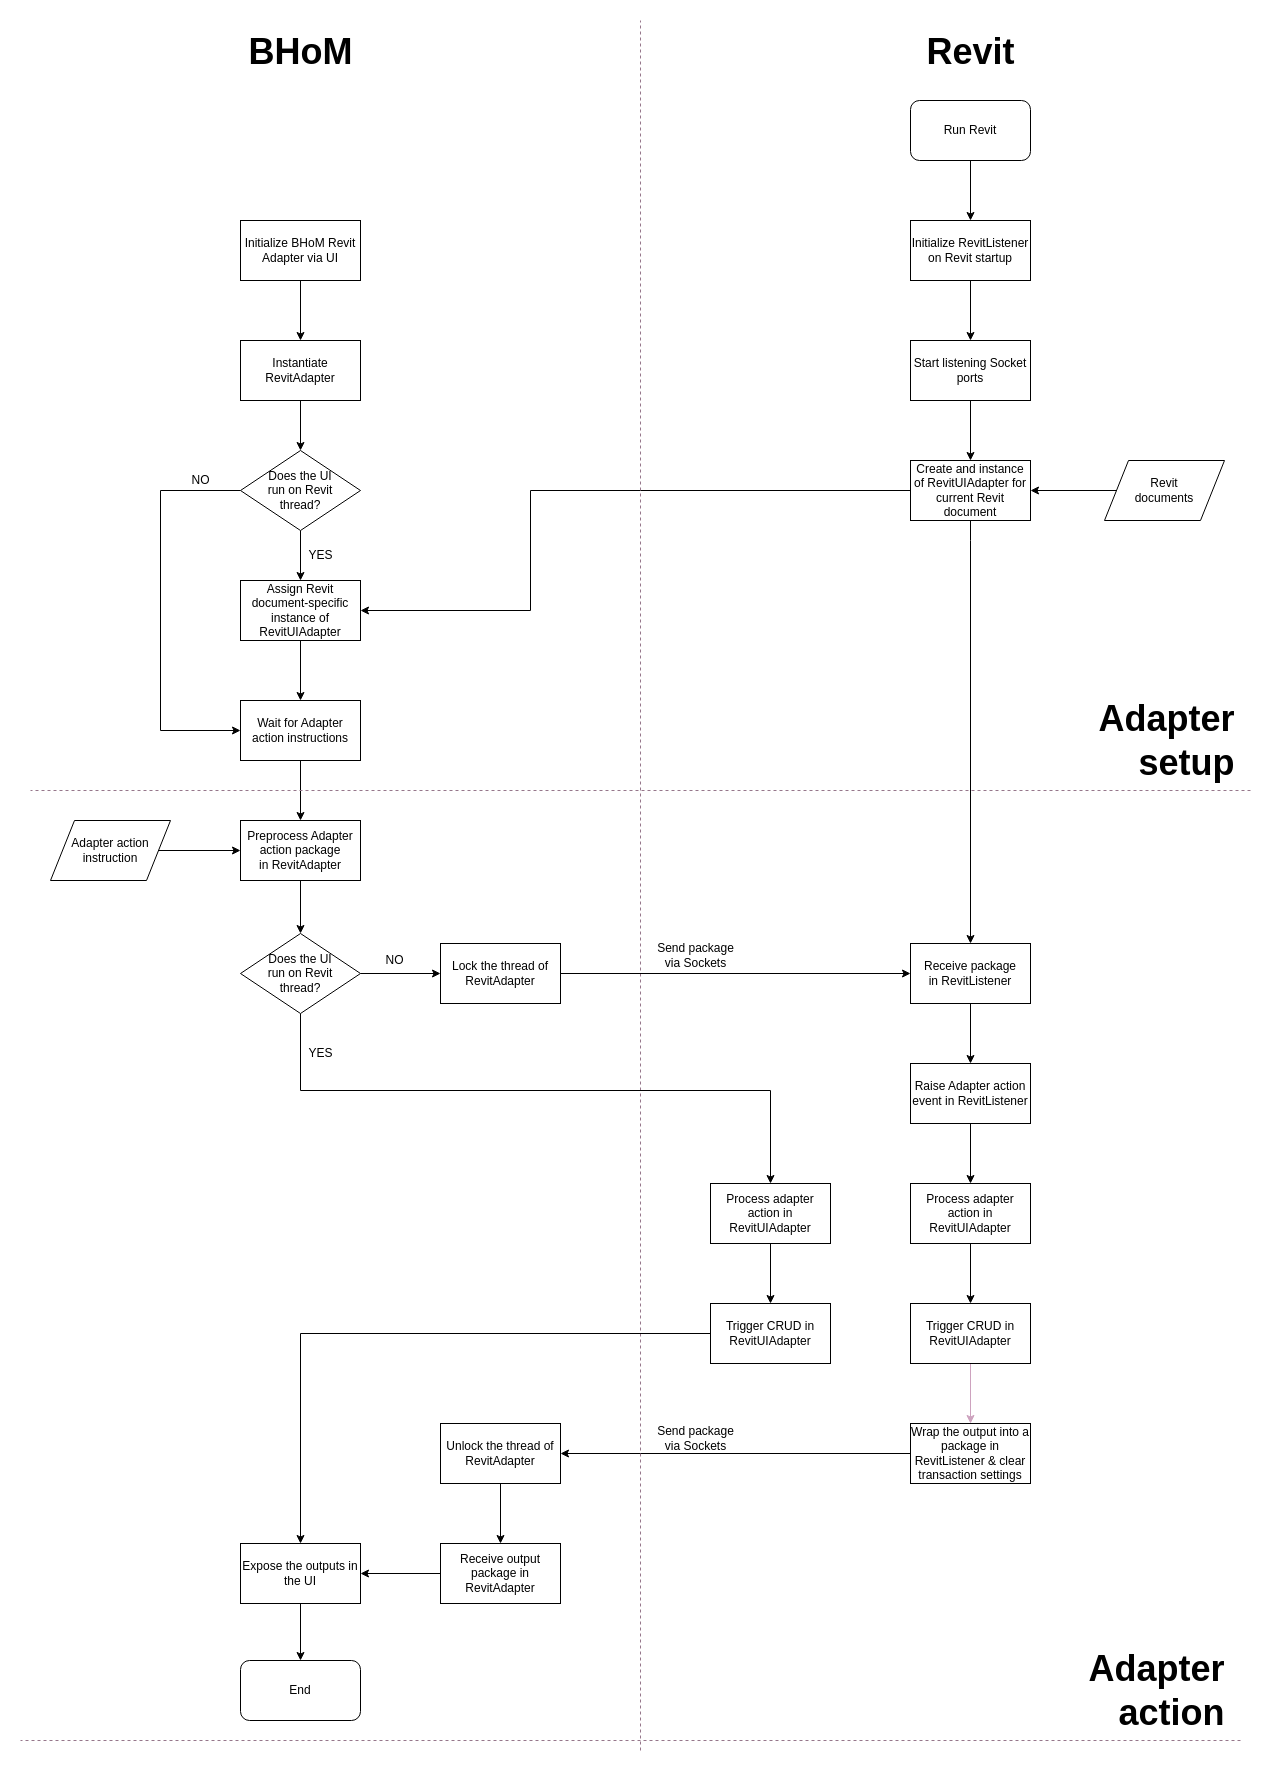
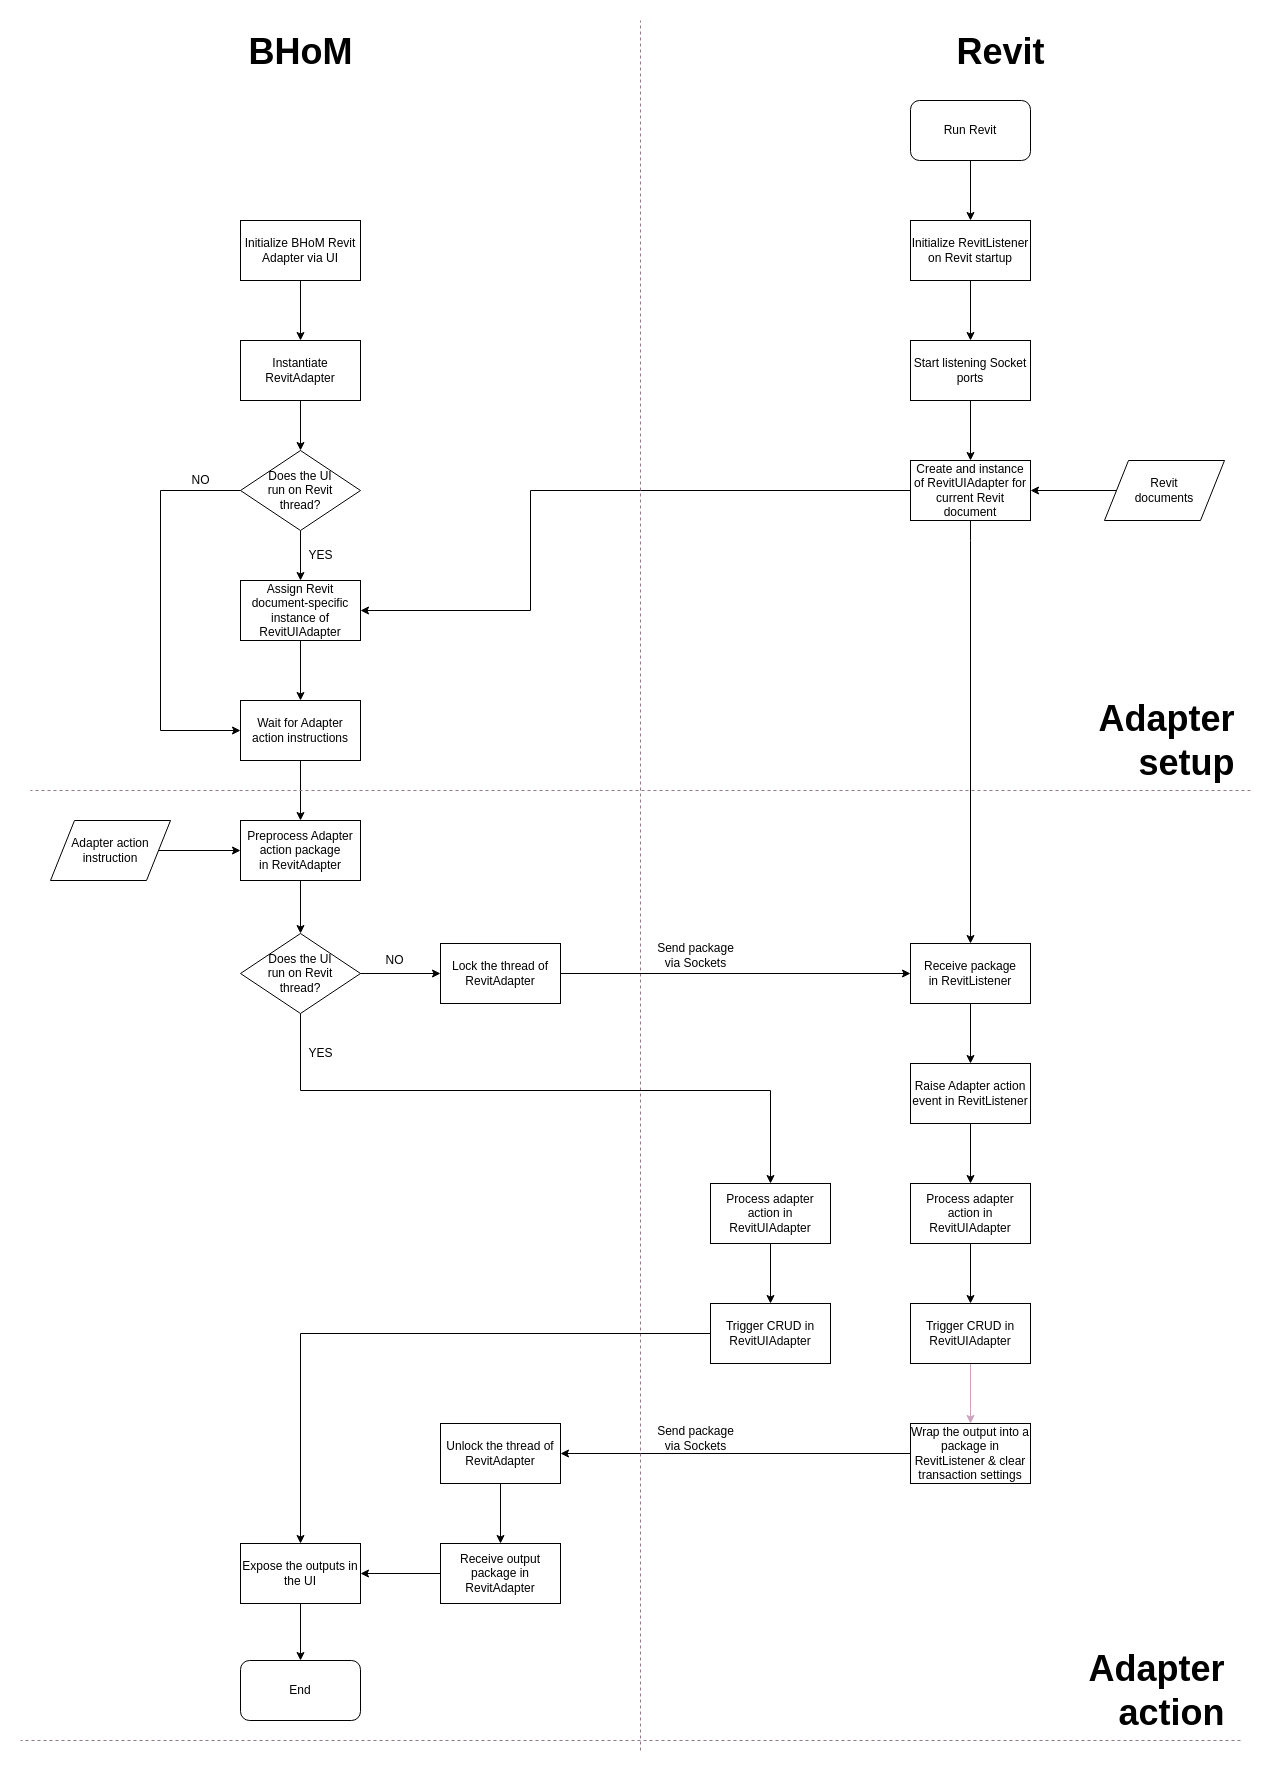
(971, 52) -> (1001, 52)
